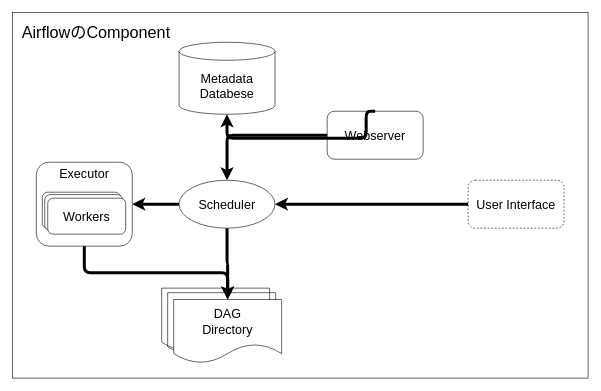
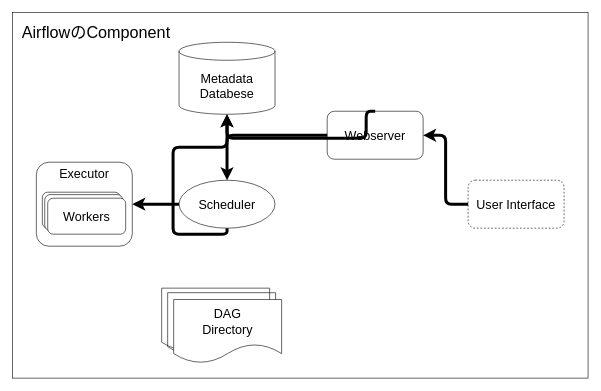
(367, 204) -> (446, 165)
(227, 257) -> (173, 194)
(142, 273) -> none
